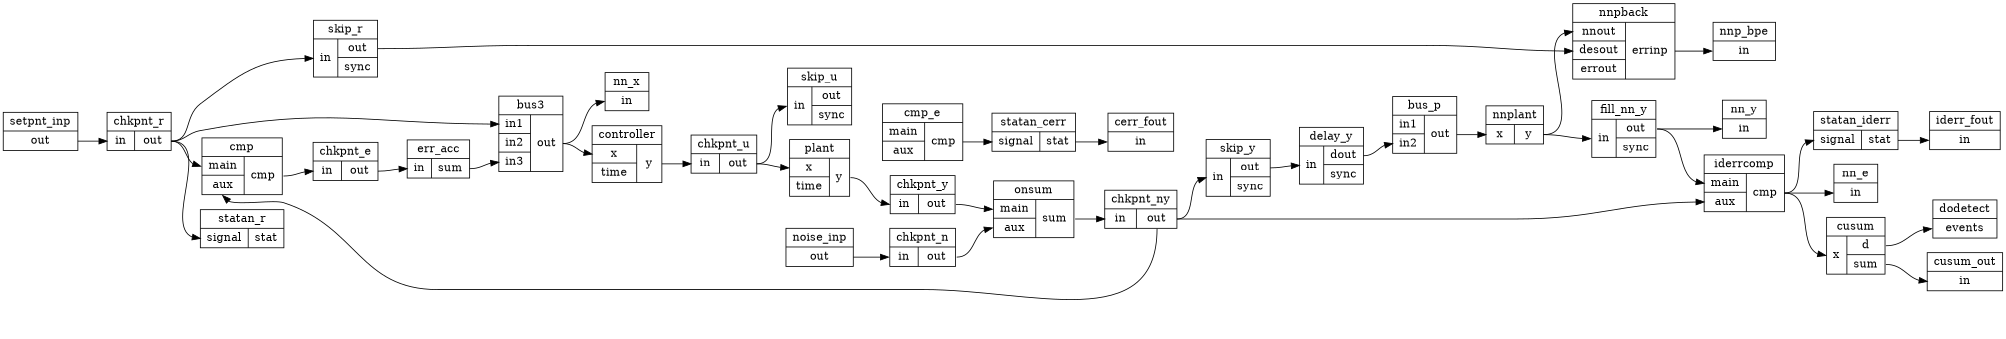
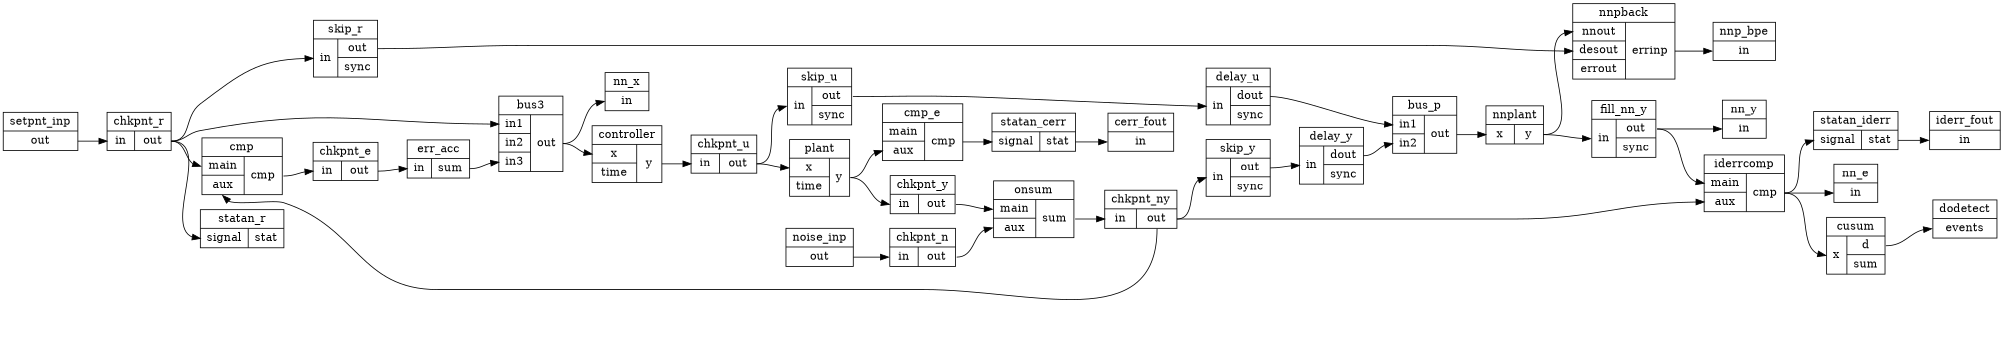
none -> (1238, 97)
none -> (865, 168)
(1965, 272) -> none
